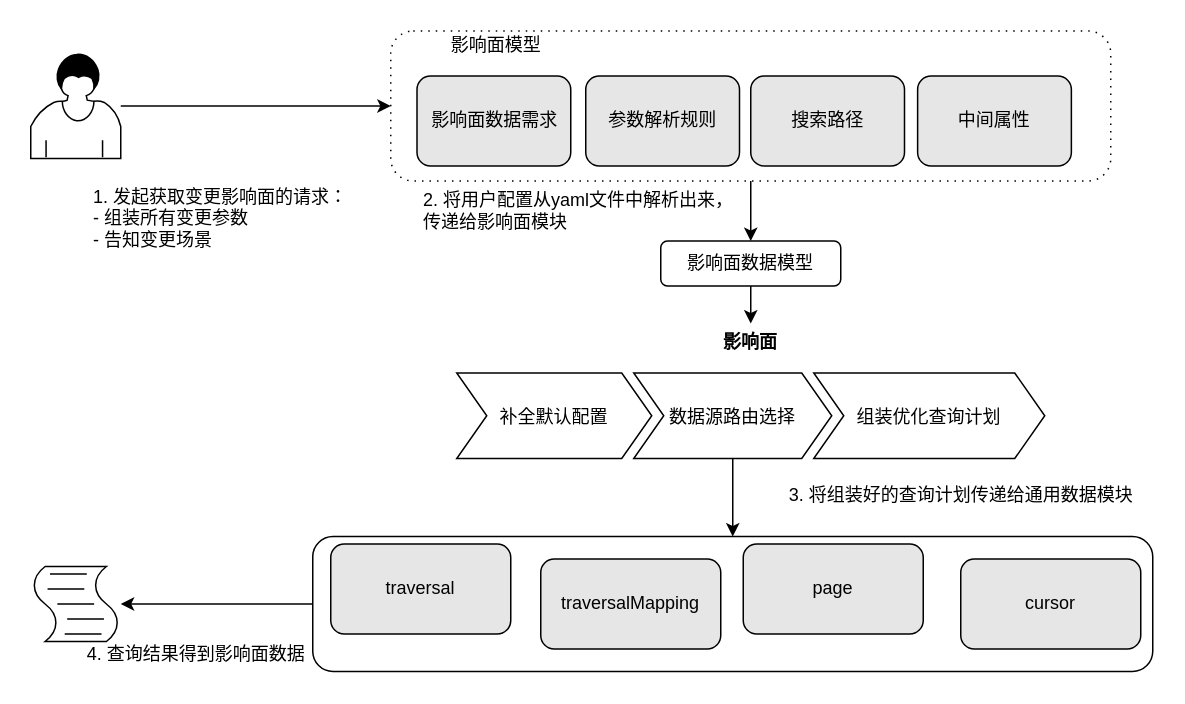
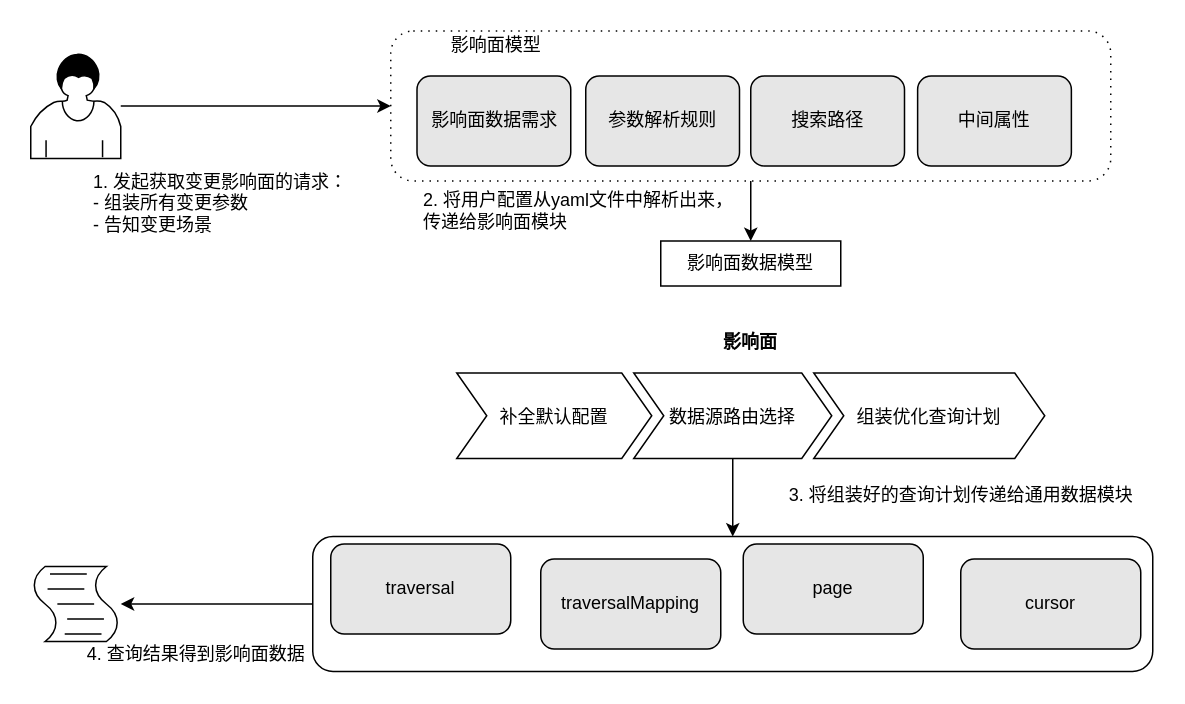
(226, 218) -> (226, 203)
(751, 263) -> (751, 263)
(751, 310) -> none
